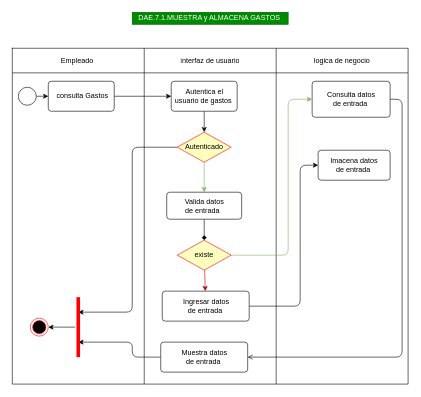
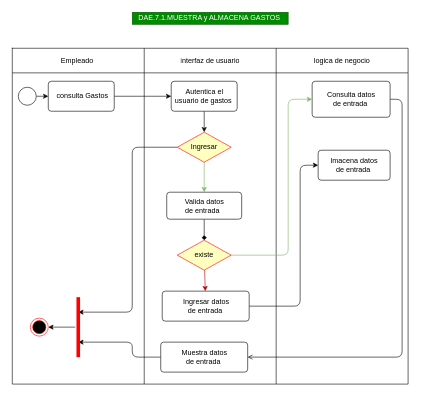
(204, 147) -> (204, 147)
